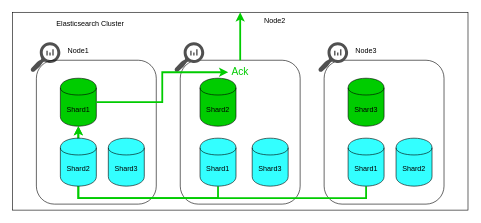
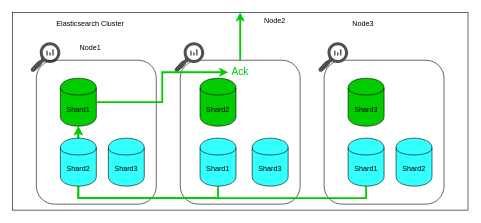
(78, 51) -> (90, 48)
(366, 51) -> (363, 24)
